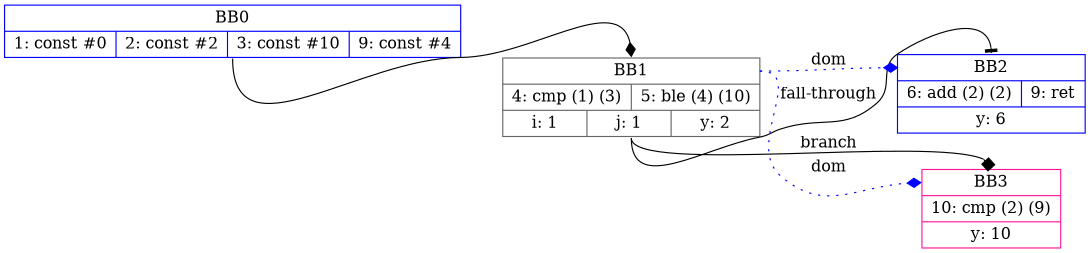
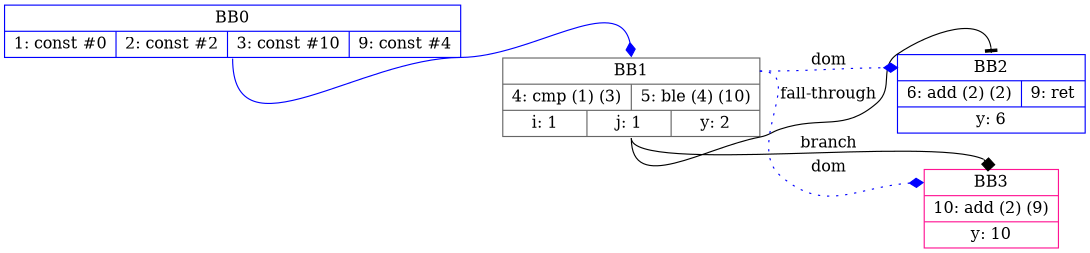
(421, 62) -> (421, 62)
(991, 208) -> (991, 208)
